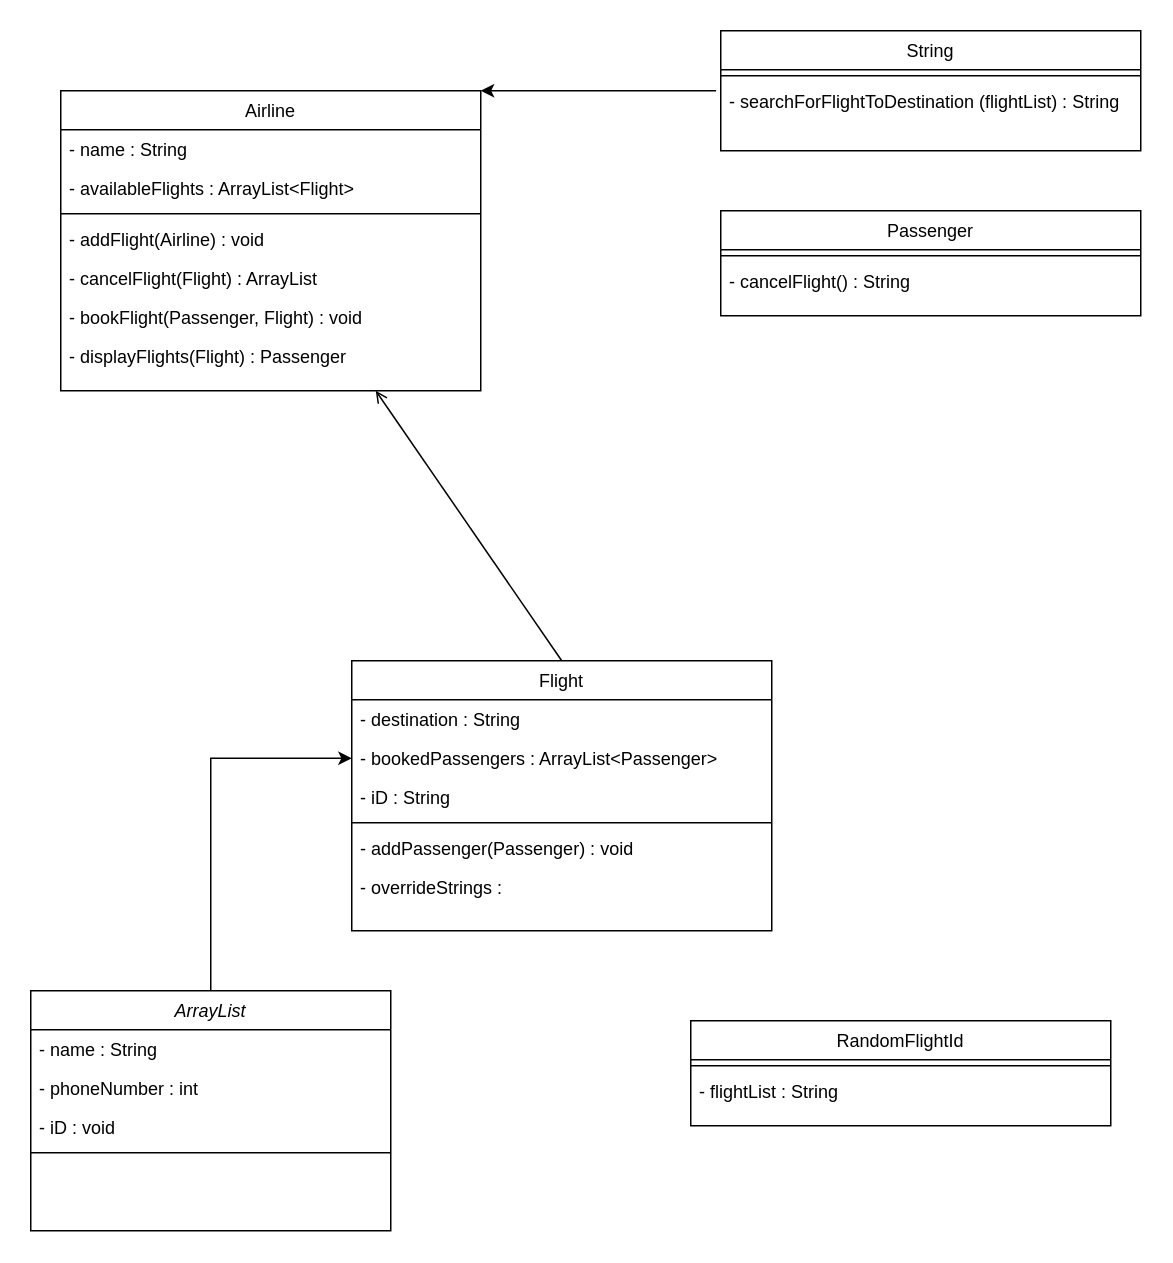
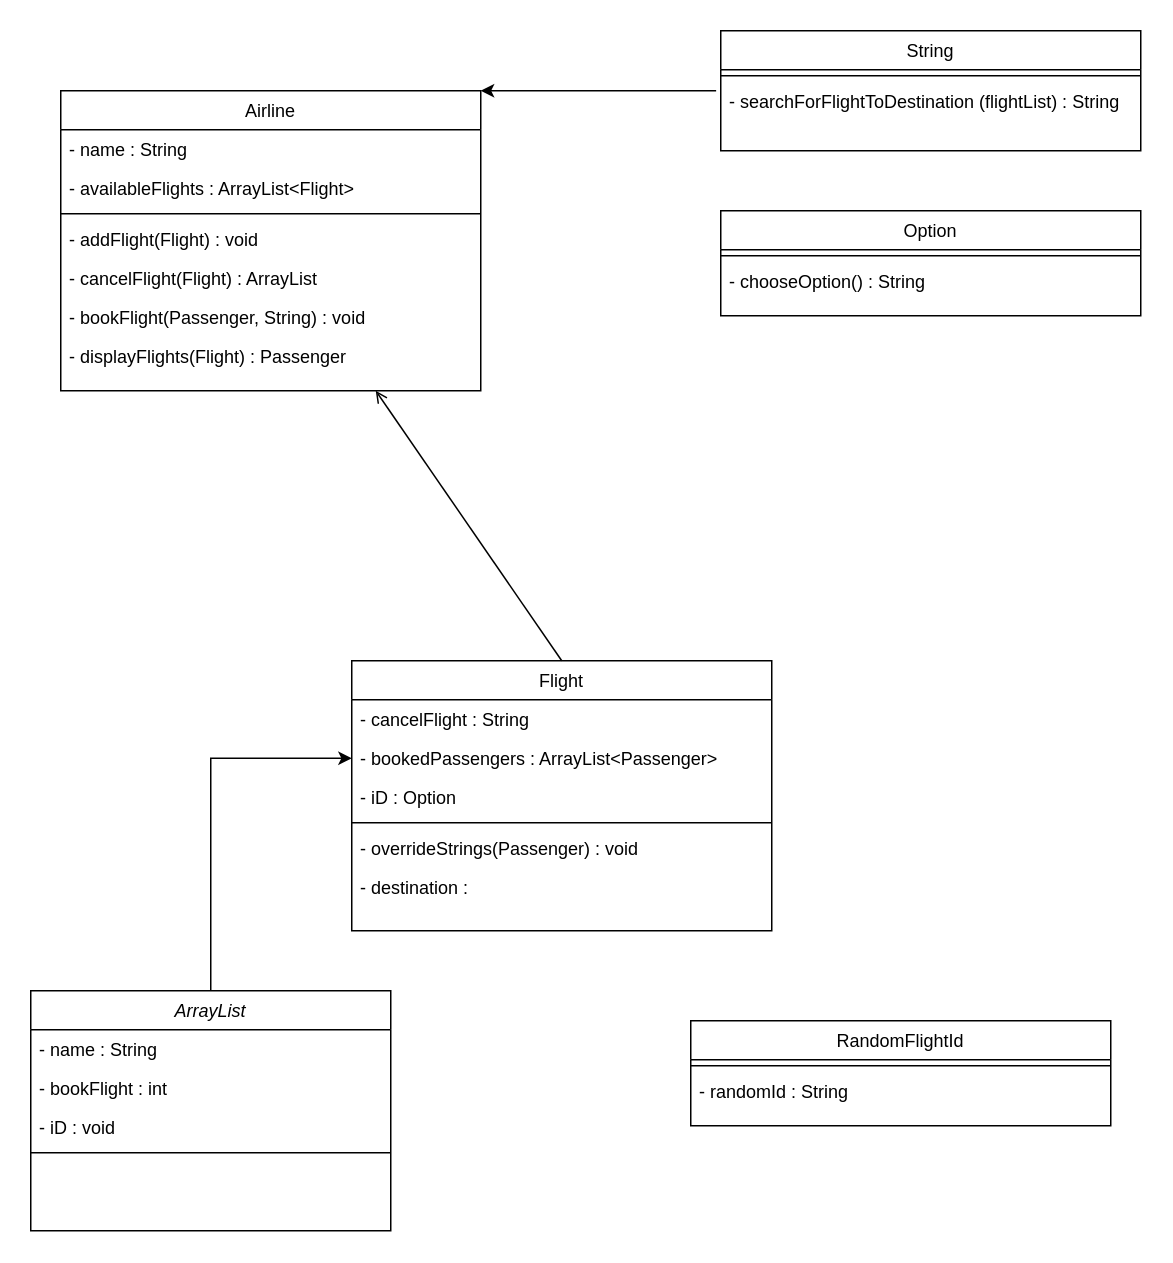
(930, 231) -> (930, 231)
(182, 240) -> (179, 240)
(836, 282) -> (841, 282)
(235, 318) -> (237, 318)
(455, 720) -> (457, 720)
(411, 798) -> (411, 798)
(510, 849) -> (520, 849)
(444, 888) -> (424, 888)
(123, 1089) -> (113, 1089)
(786, 1092) -> (783, 1092)
